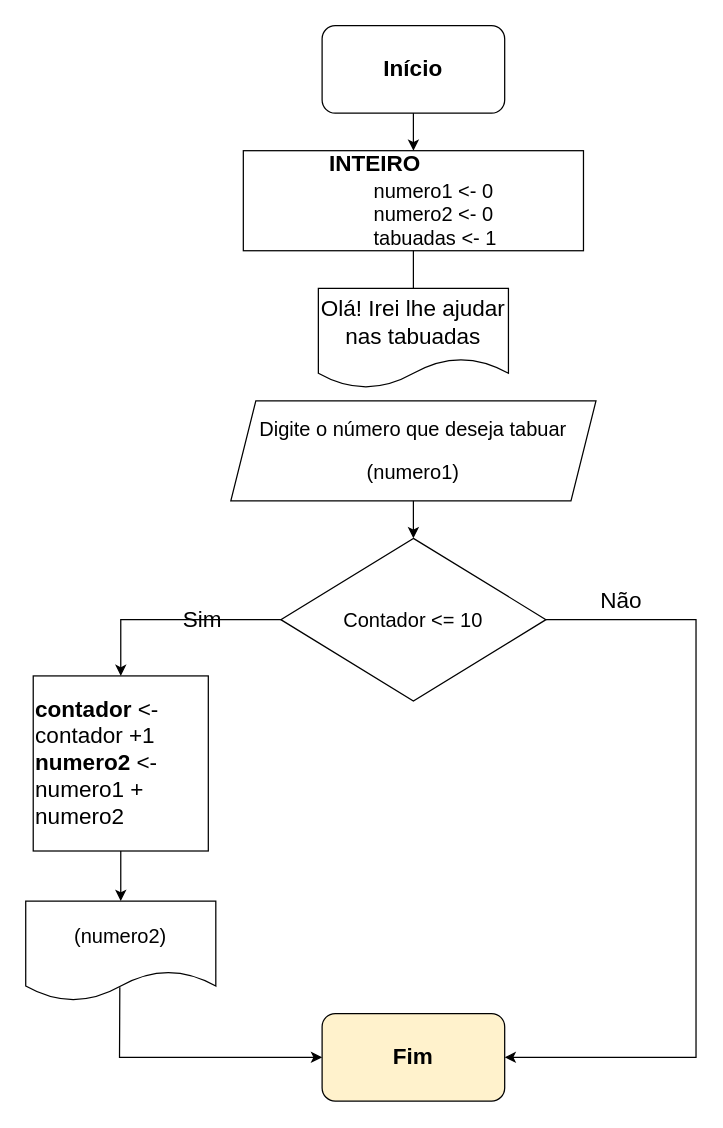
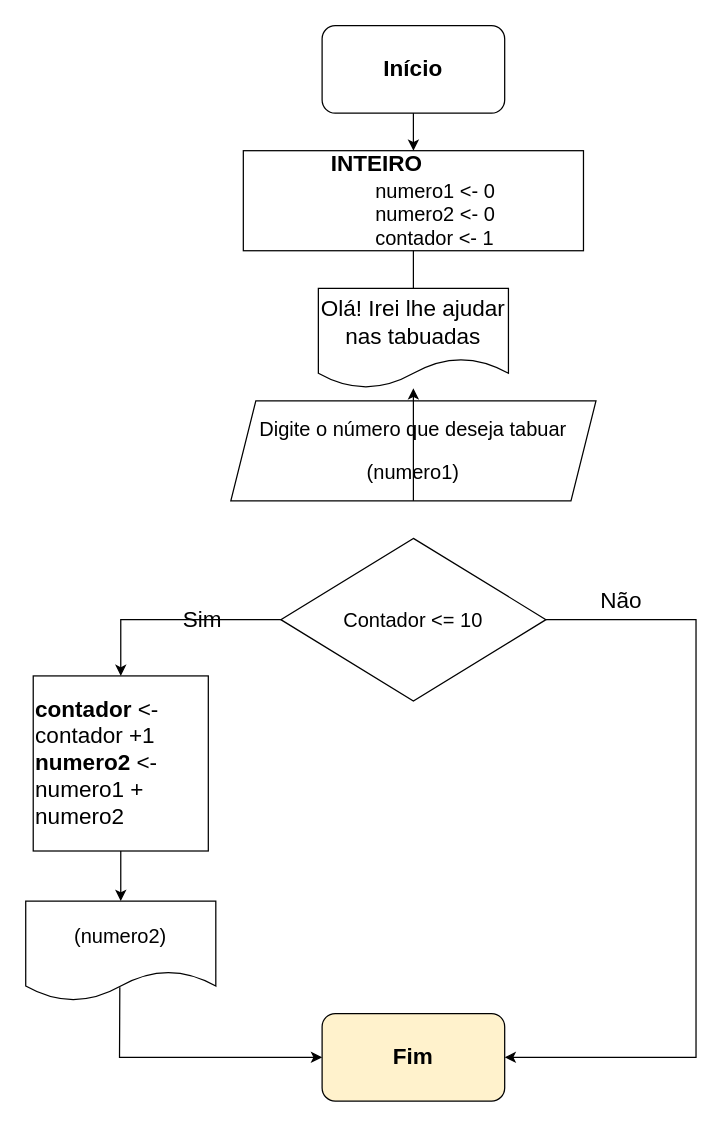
(413, 201) -> (413, 201)
(413, 515) -> (413, 448)
